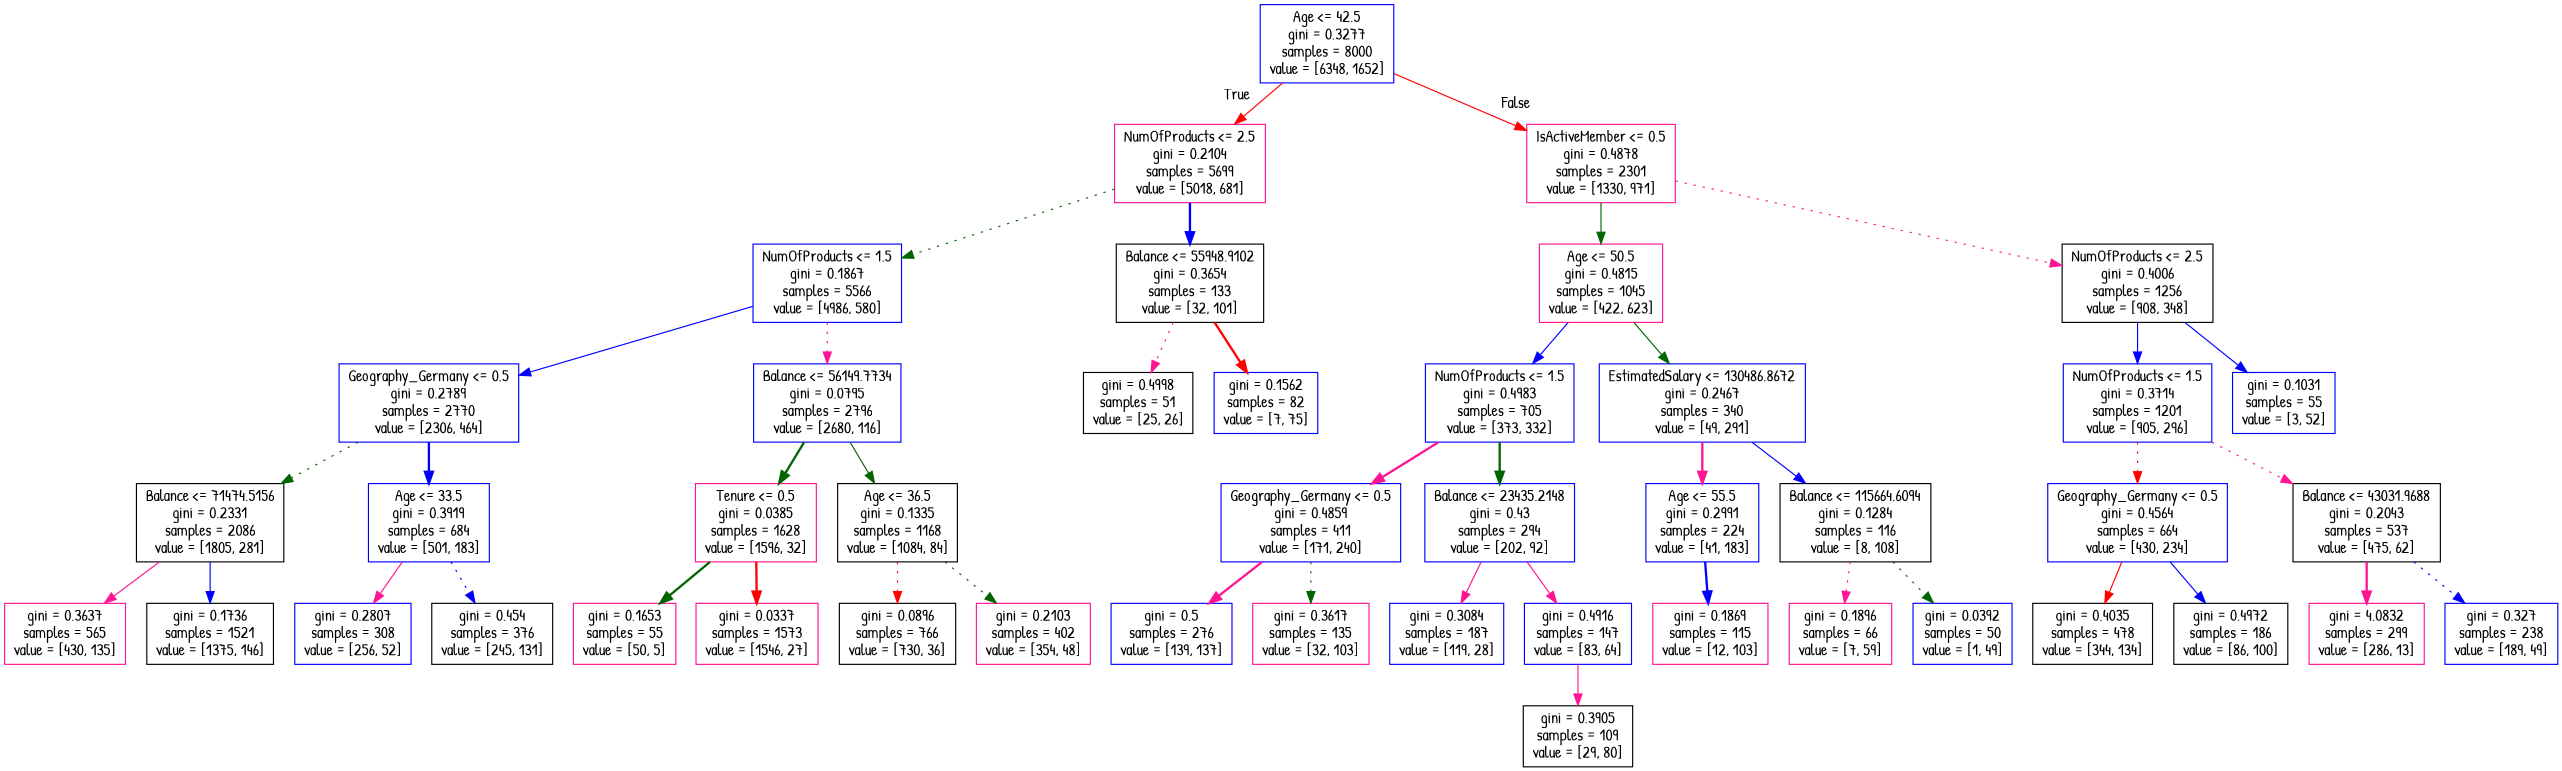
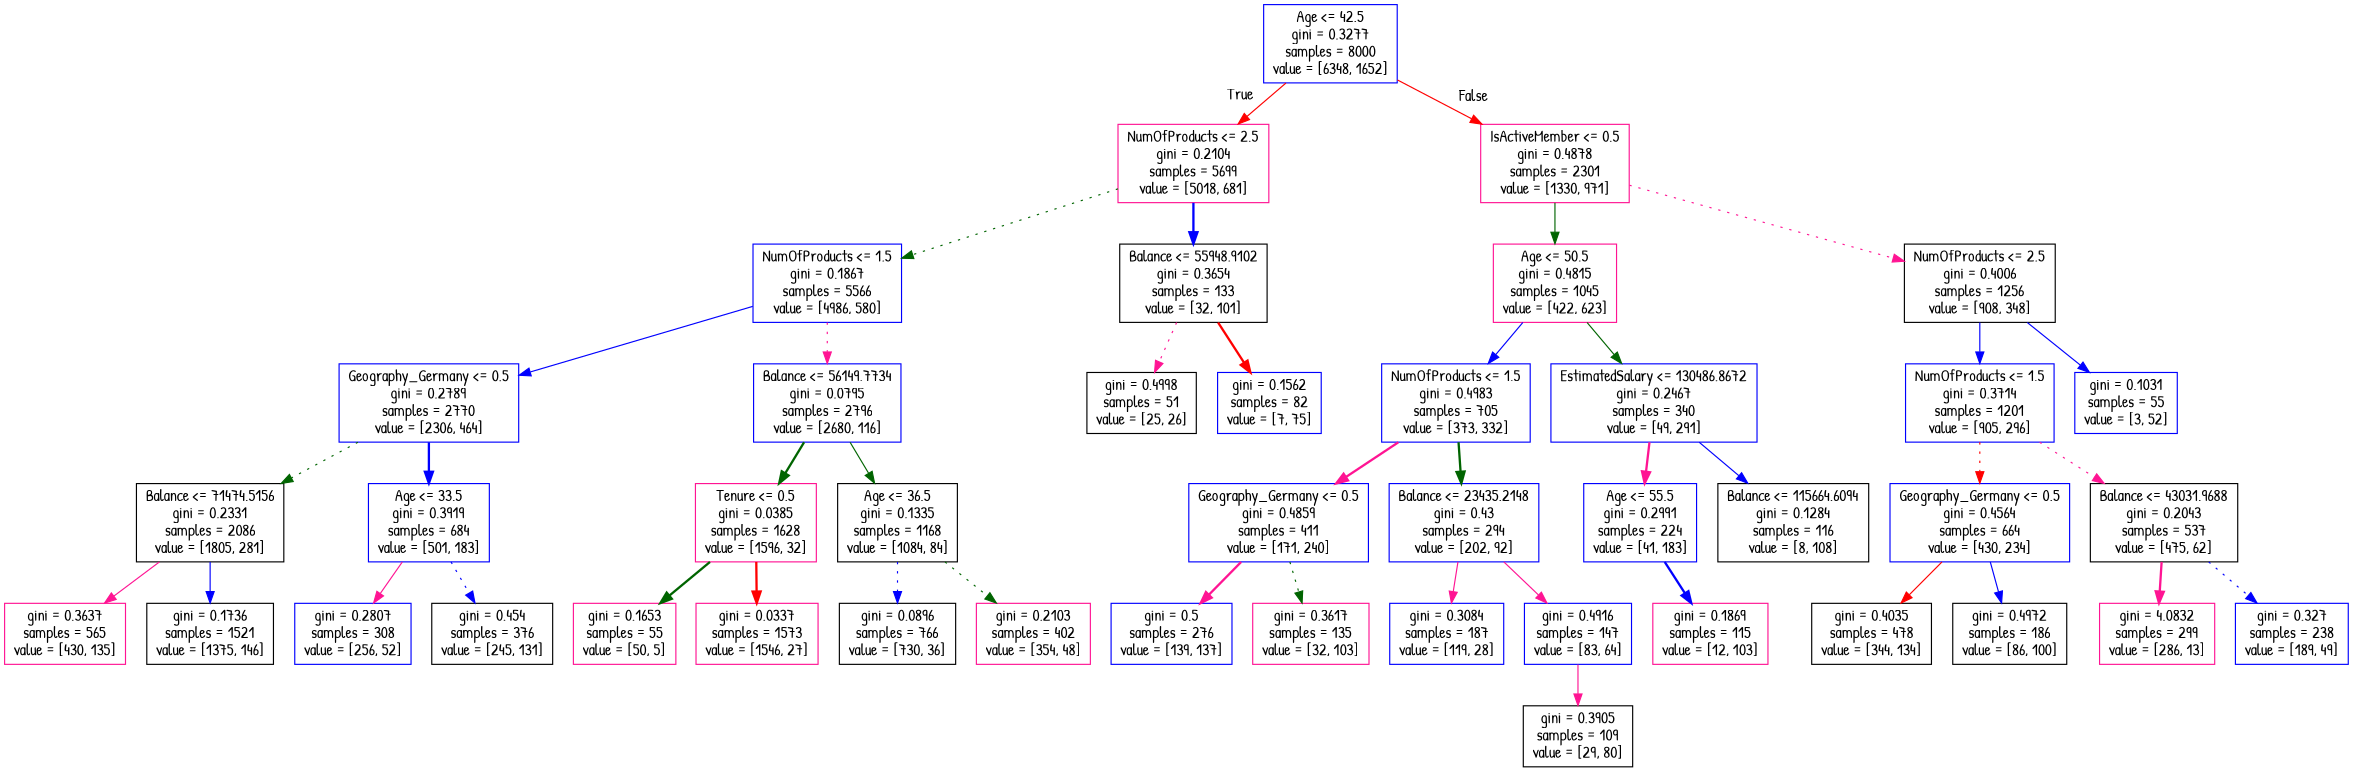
(898, 577) -> (898, 577)
(1840, 634) -> none
(1963, 634) -> none
